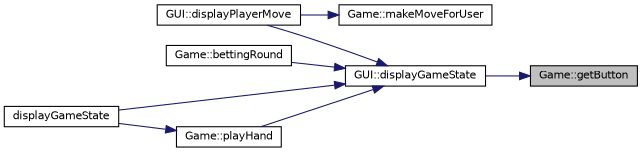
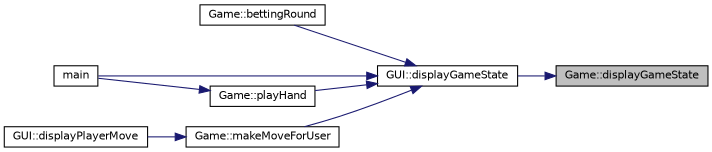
(322, 43) -> (359, 110)
(584, 76) -> (632, 76)
(61, 117) -> (76, 76)
